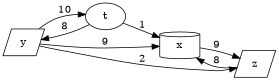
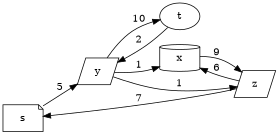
(65, 26) -> (139, 40)
(138, 29) -> none
(105, 42) -> (139, 65)
(143, 59) -> (180, 84)
(217, 61) -> (217, 68)
none -> (23, 118)
